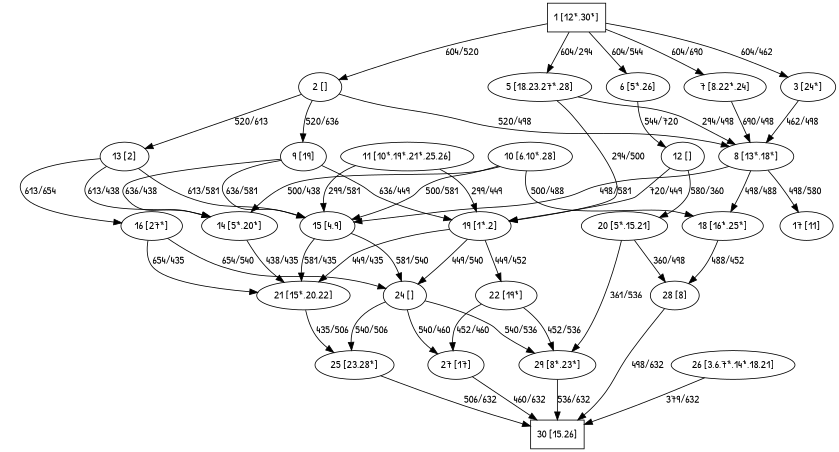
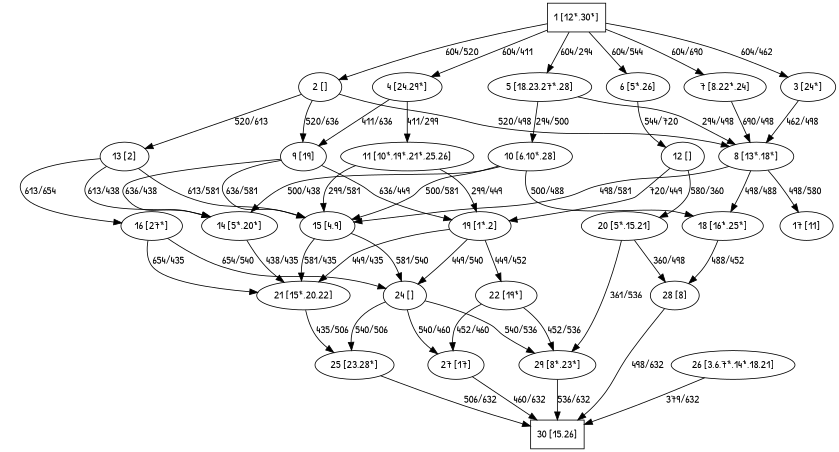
none -> (407, 87)
(617, 190) -> (536, 118)
